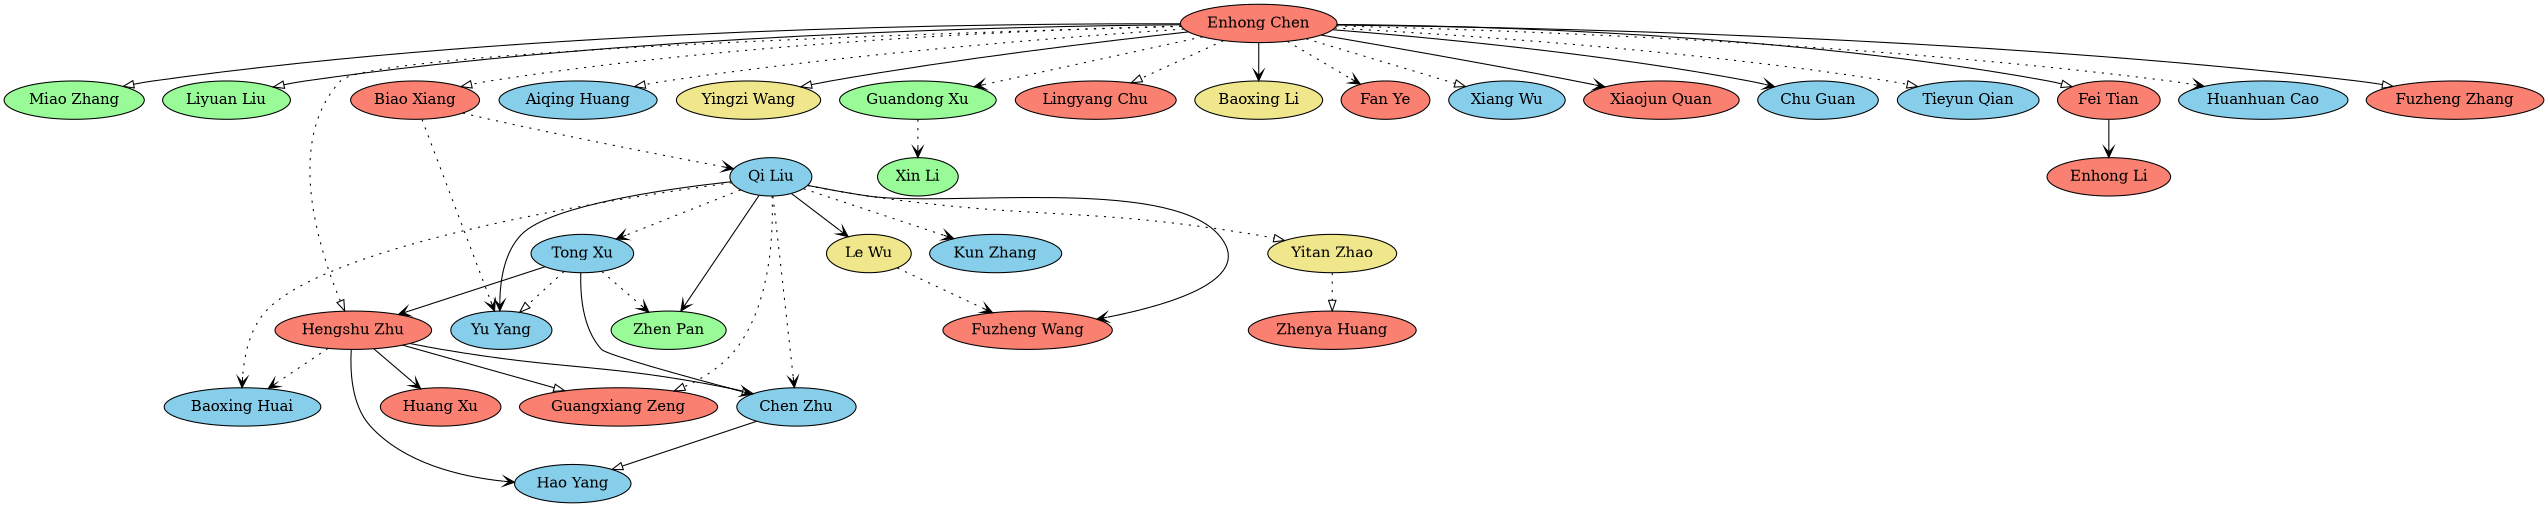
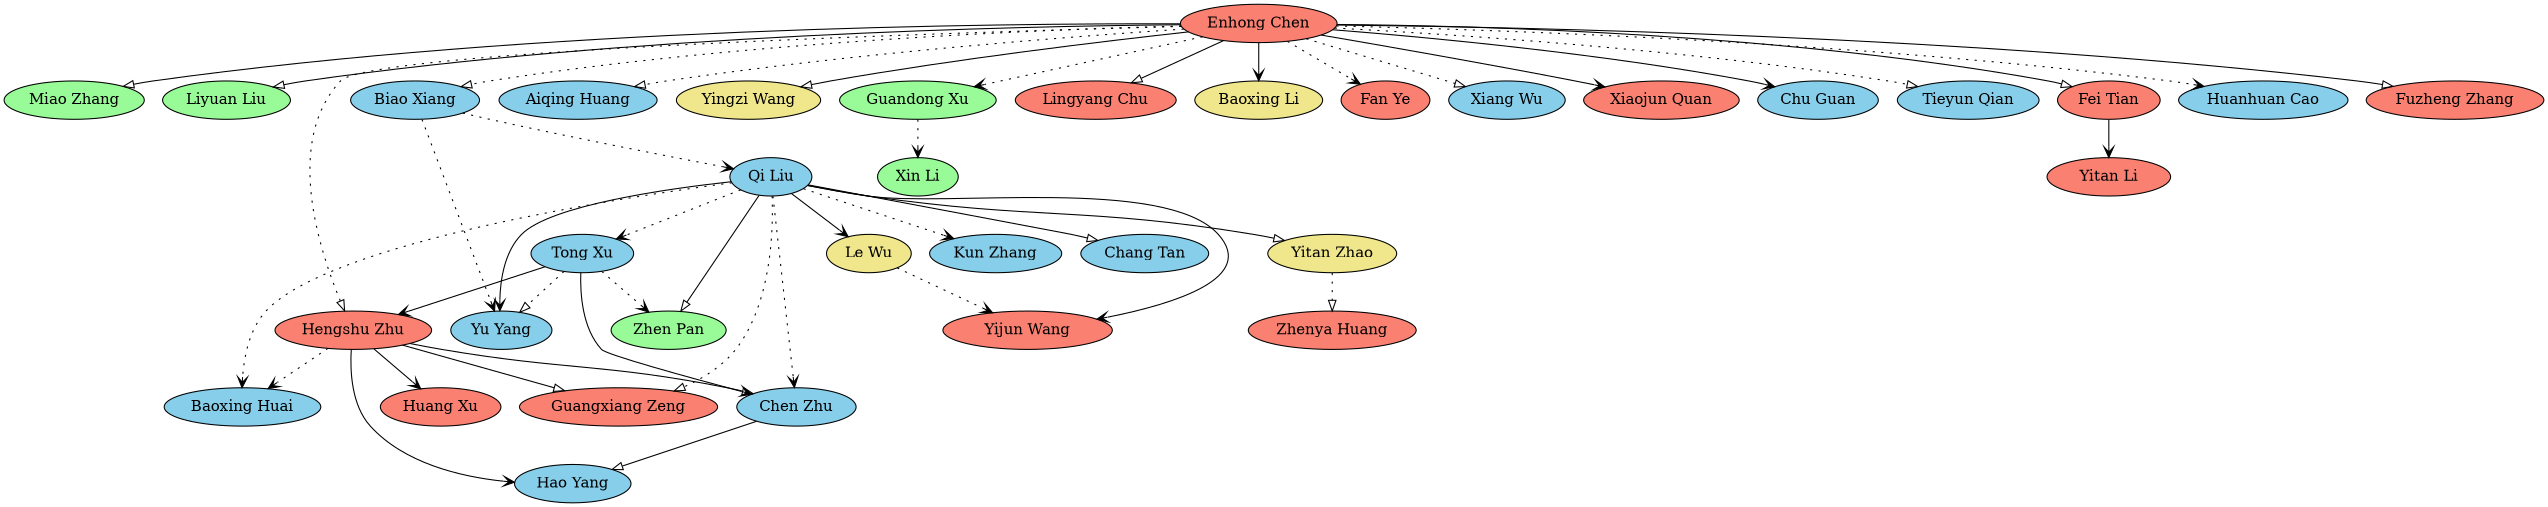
(1182, 59) -> (1182, 59)
(415, 100) -> (415, 100)
(2109, 177) -> (2109, 177)
(1041, 213) -> (1041, 213)
(723, 249) -> (723, 249)
none -> (1145, 254)
(1028, 330) -> (1028, 330)
